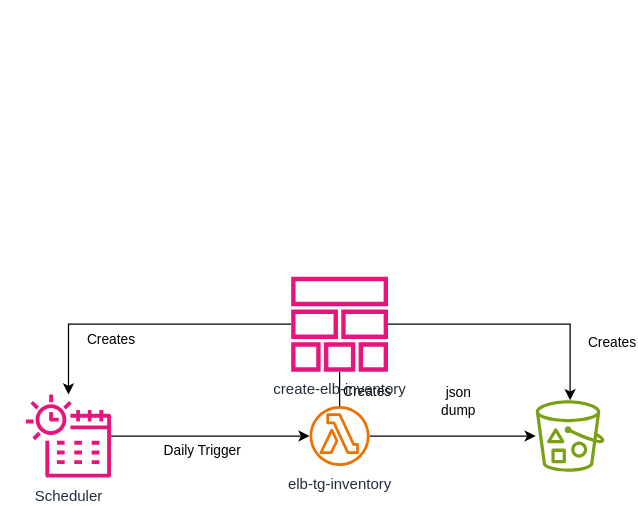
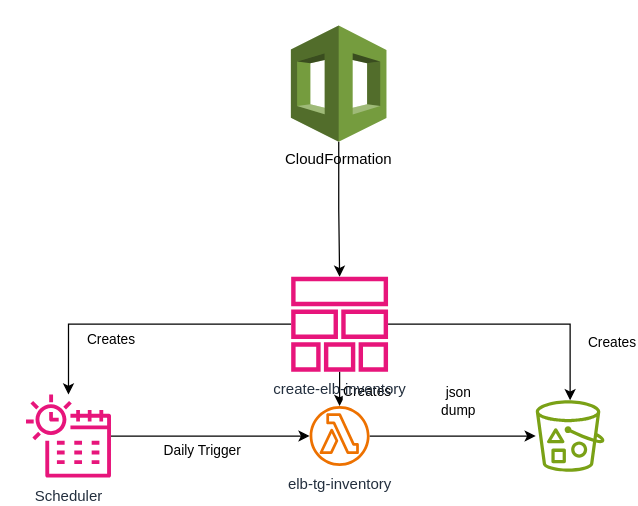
none -> (338, 84)
none -> (339, 205)
(339, 399) -> (339, 396)
